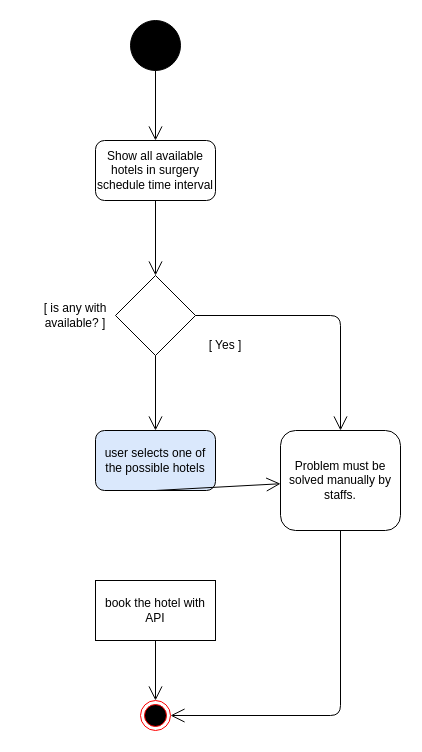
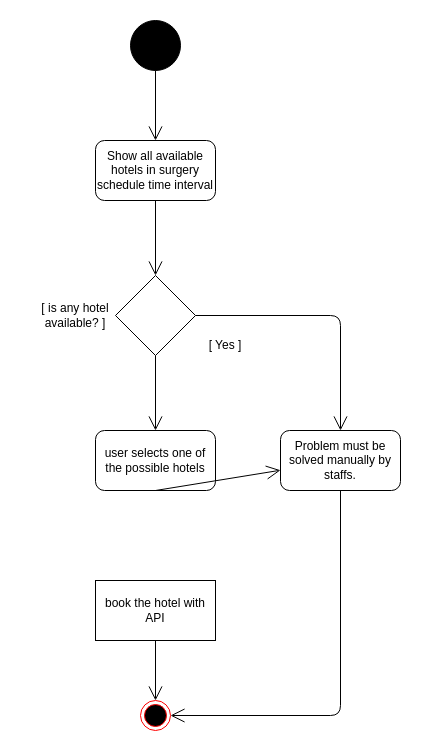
(76, 316) -> (76, 316)
(156, 461) -> (156, 461)
(341, 481) -> (341, 461)
